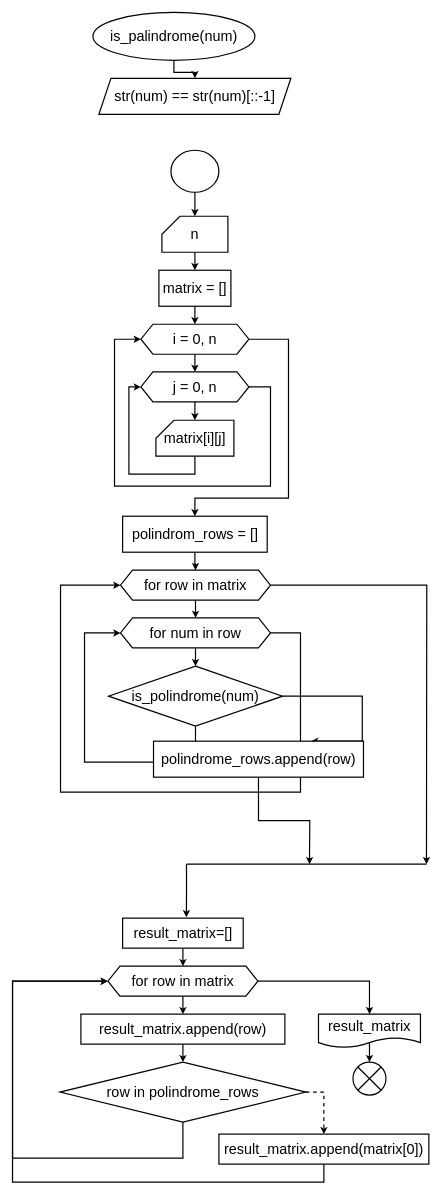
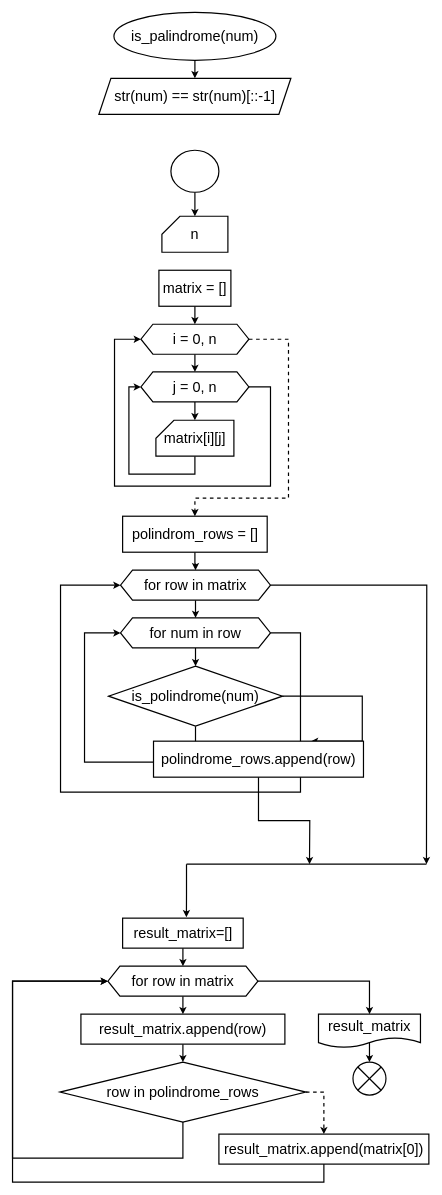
(174, 36) -> (195, 36)
(195, 264) -> none
(288, 452) -> (288, 452)
